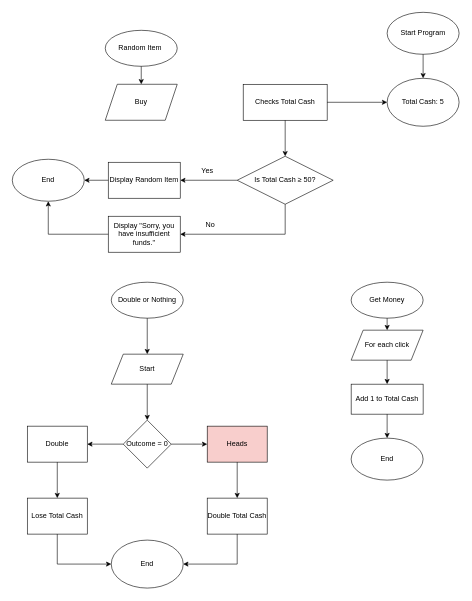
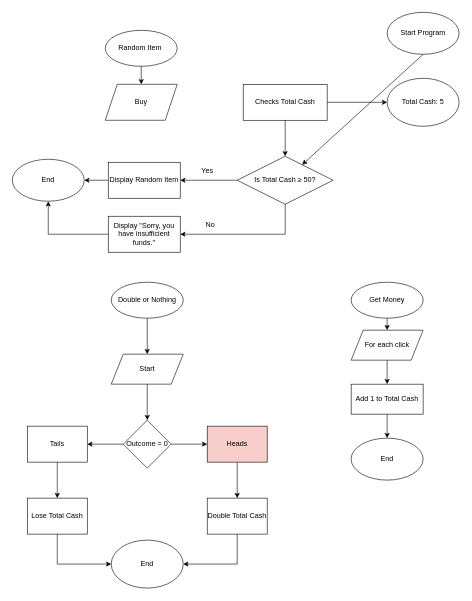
(423, 72) -> (335, 135)
(57, 444) -> (57, 444)
